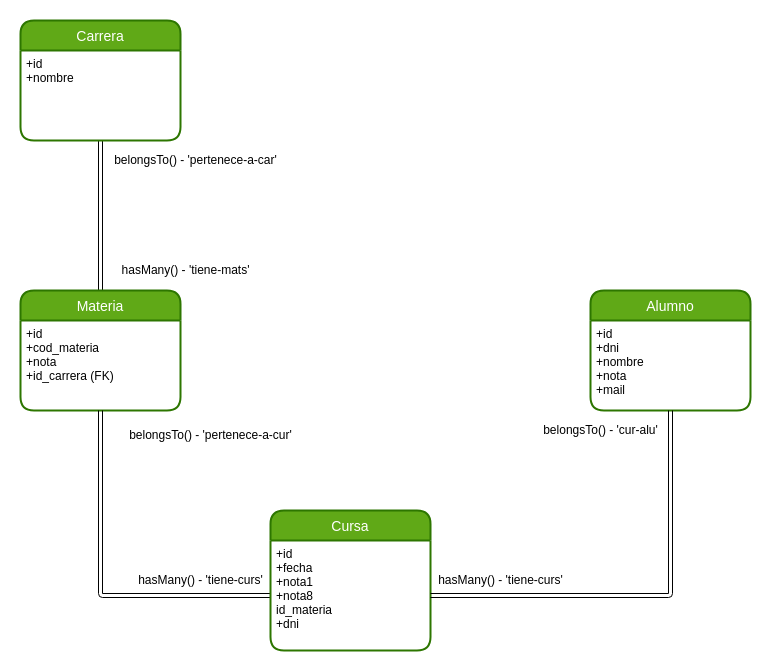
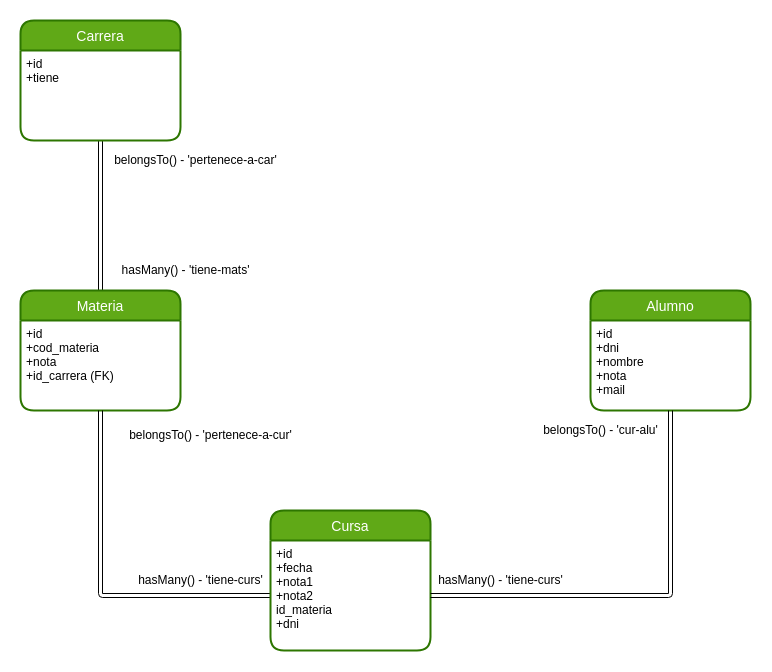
(35, 64) -> (35, 64)
(285, 554) -> (285, 554)
